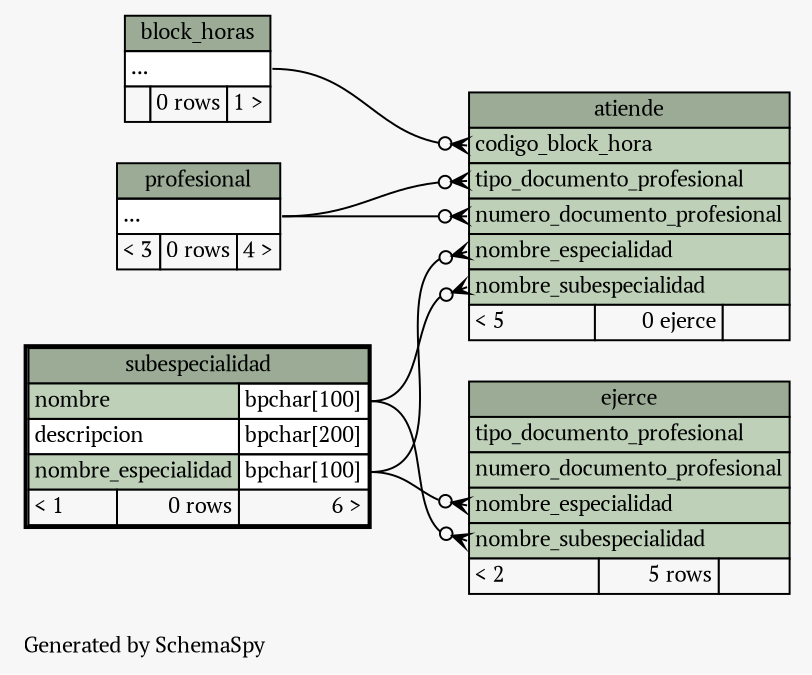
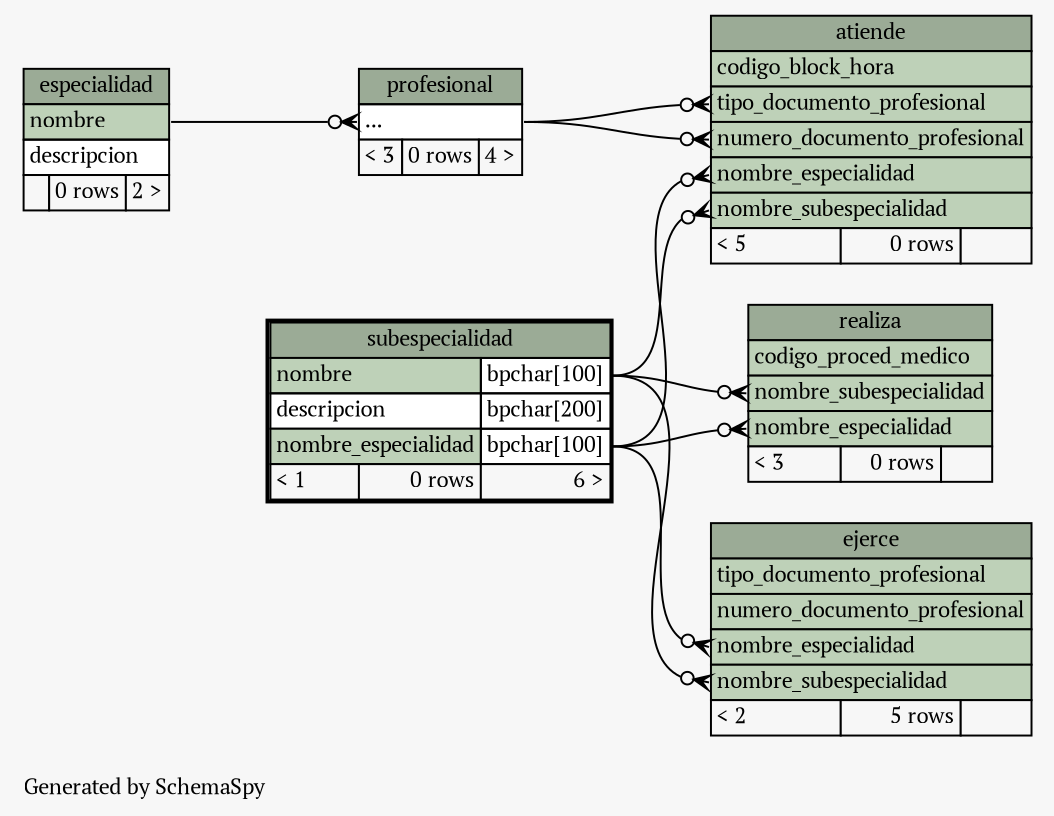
(198, 69) -> none
none -> (96, 140)
(679, 322) -> (922, 245)
none -> (870, 393)
